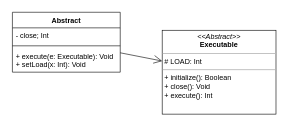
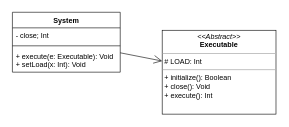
(66, 20) -> (66, 20)
